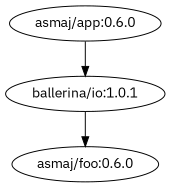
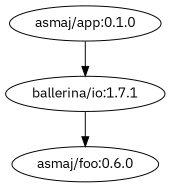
(85, 23) -> (85, 23)
(85, 94) -> (85, 94)
